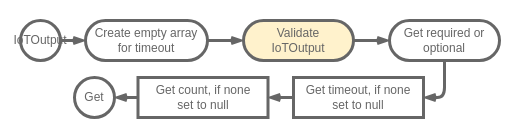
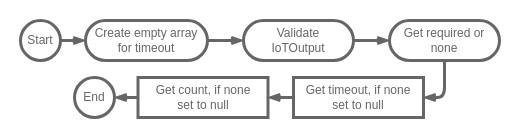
(41, 41) -> (41, 41)
(299, 41) -> (299, 41)
(445, 41) -> (445, 41)
(95, 98) -> (95, 98)
